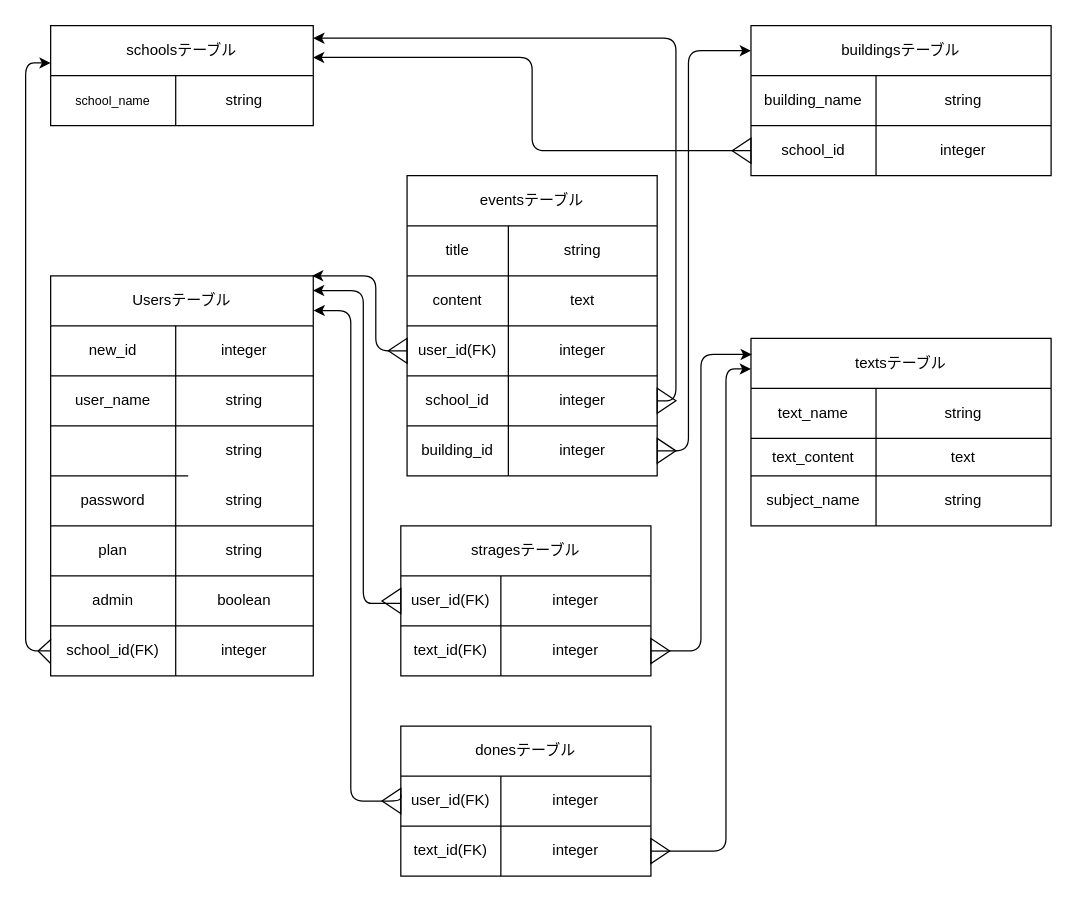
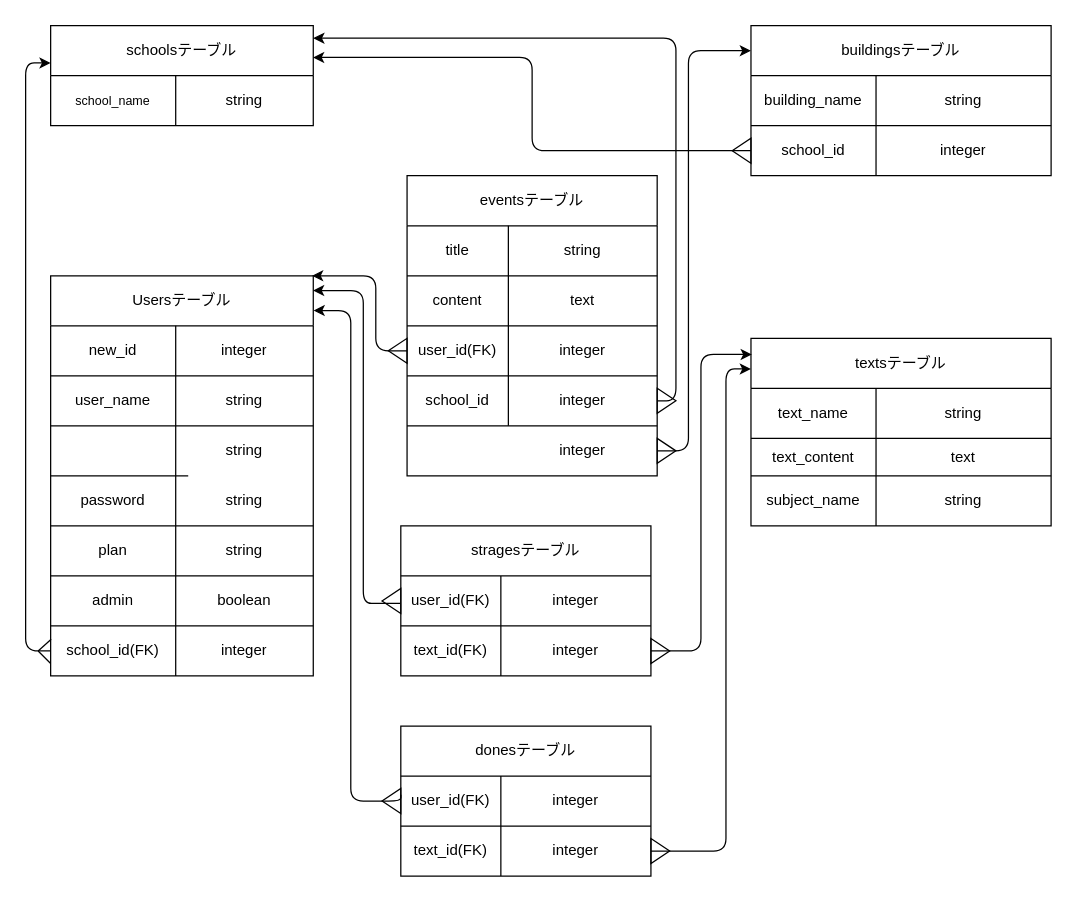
(458, 451) -> none
